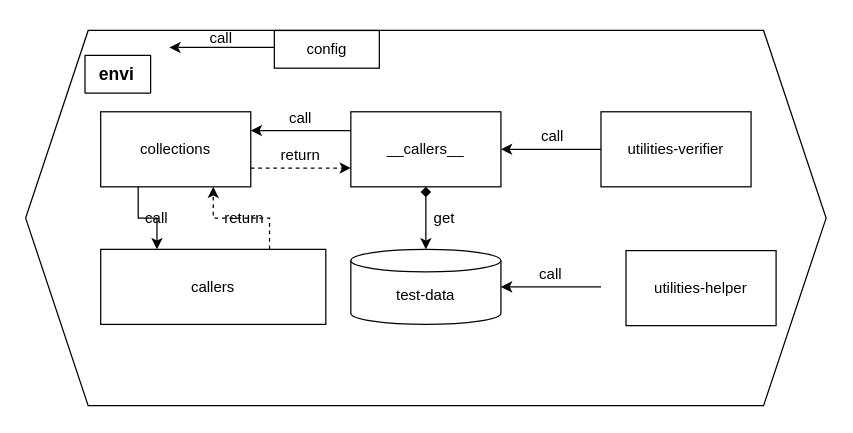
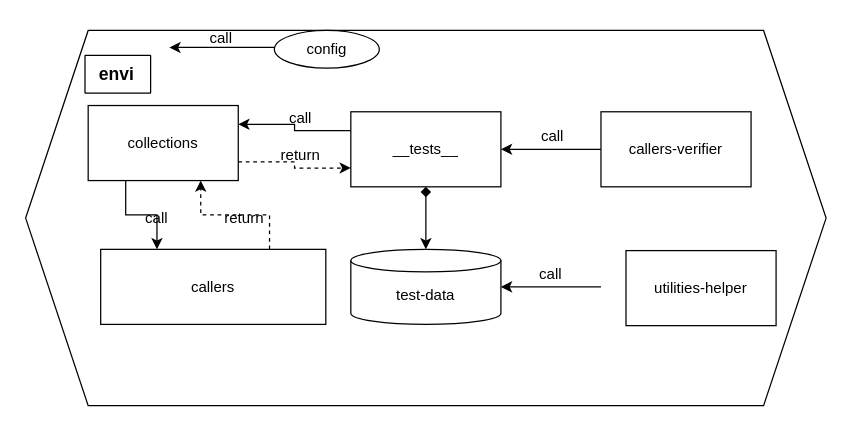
(327, 49) -> (327, 49)
(176, 149) -> (163, 143)
(426, 149) -> (426, 149)
(676, 149) -> (676, 149)
(444, 218) -> none
